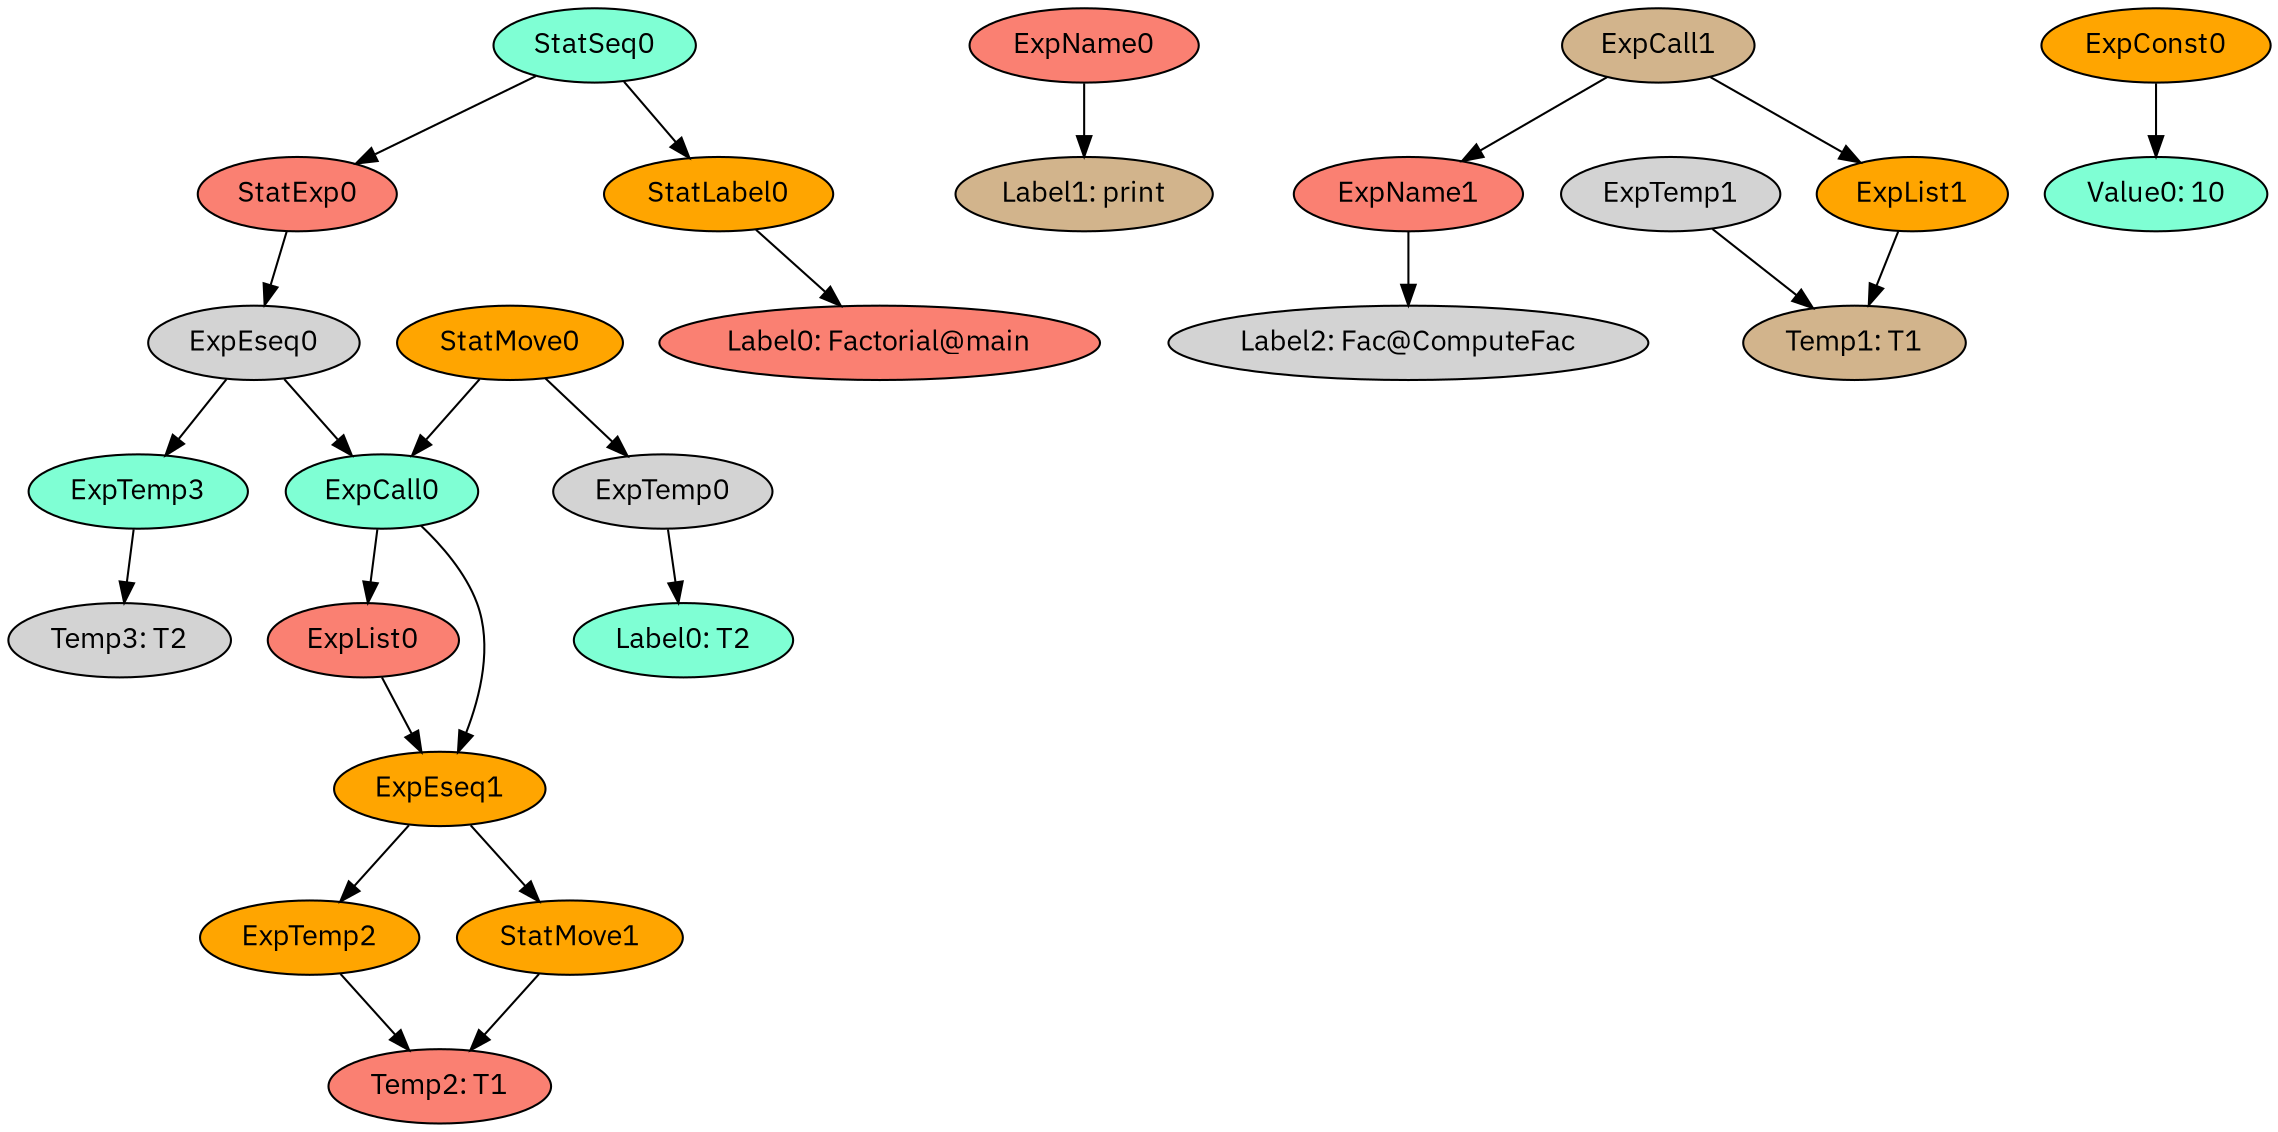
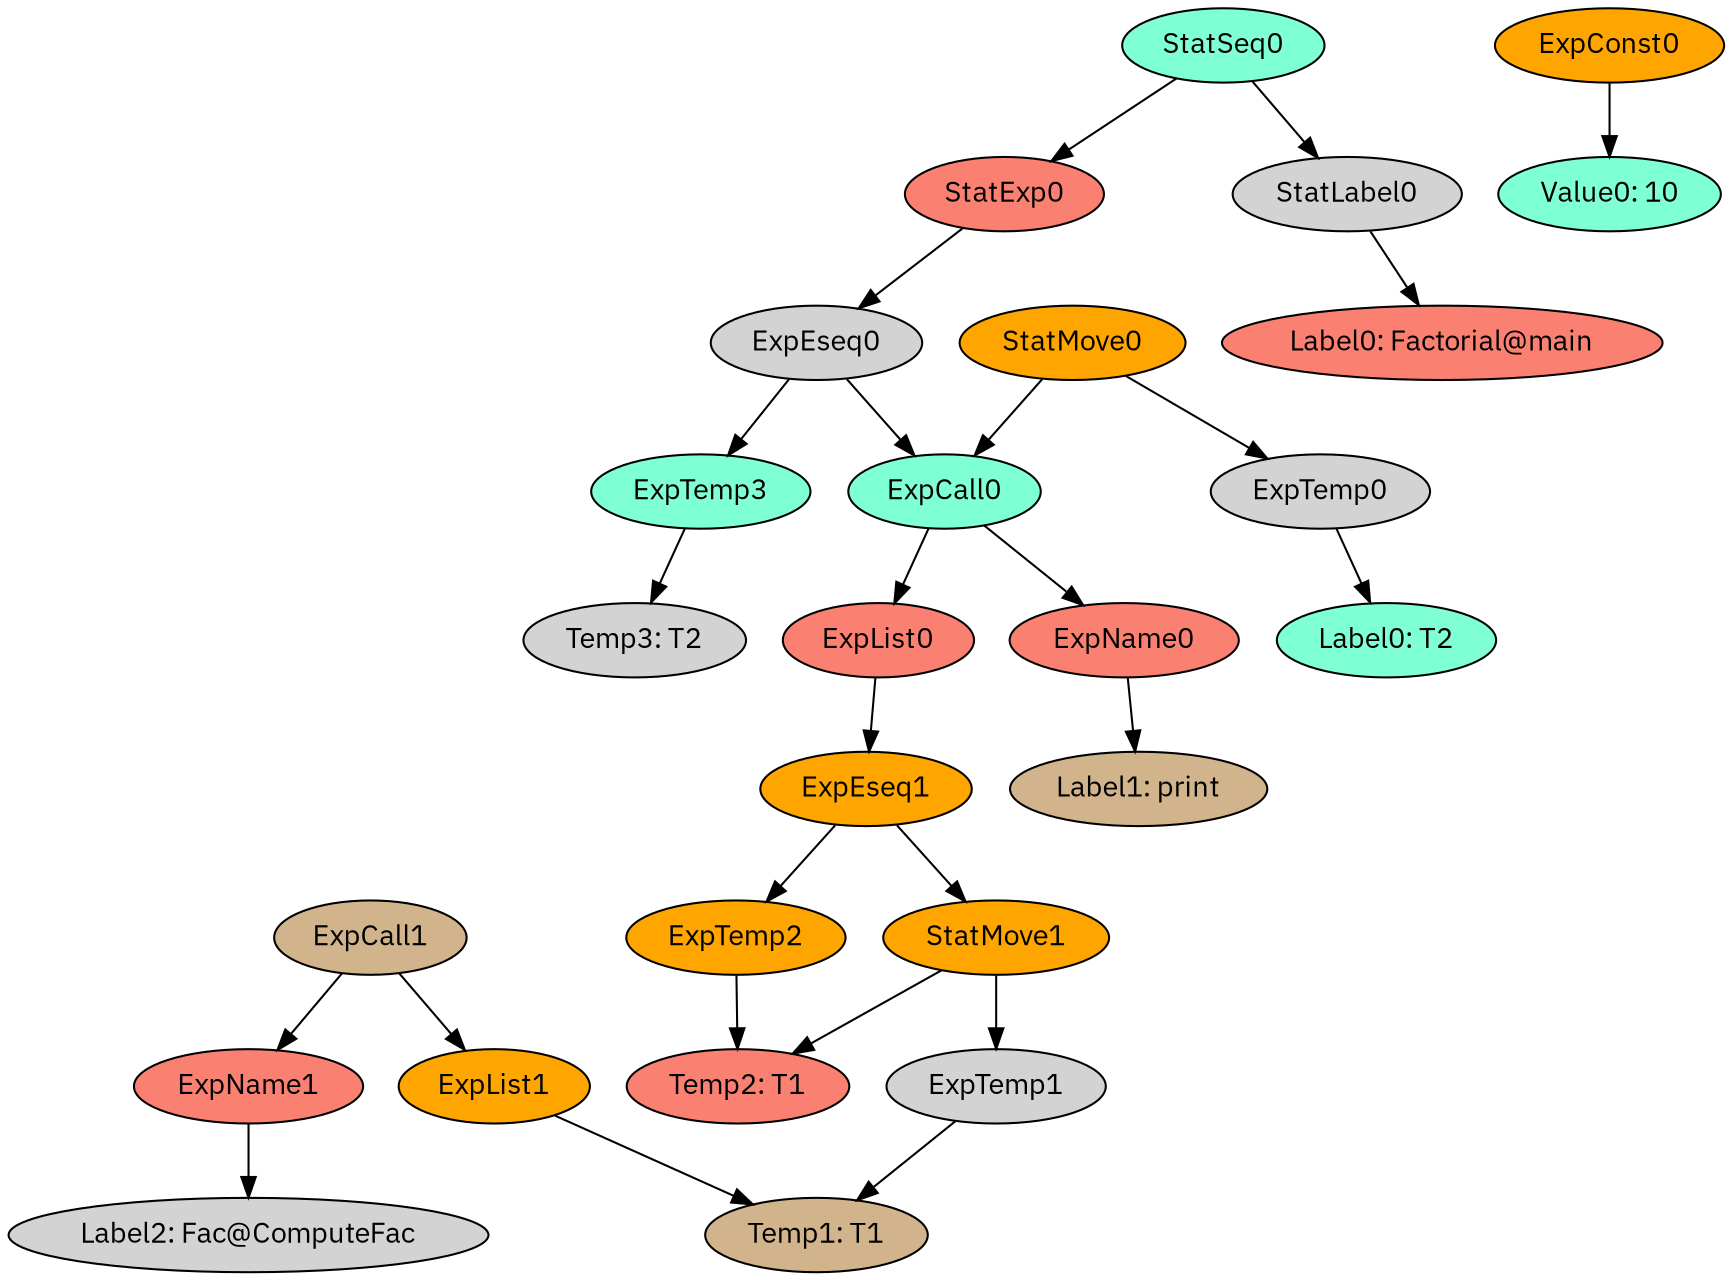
(719, 194) -> (1347, 194)
(482, 621) -> (1025, 559)
none -> (996, 1002)
